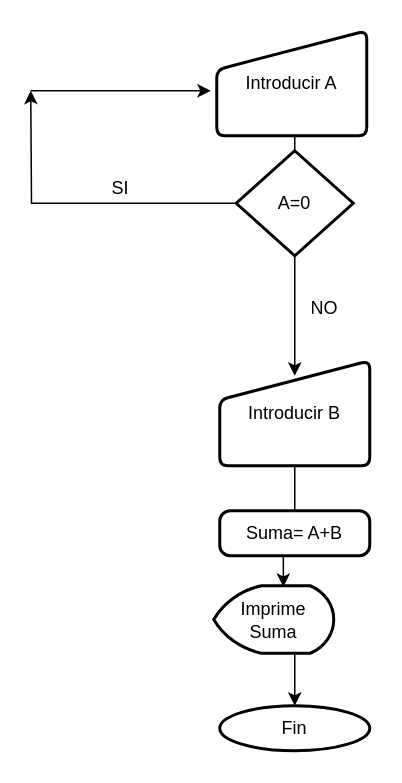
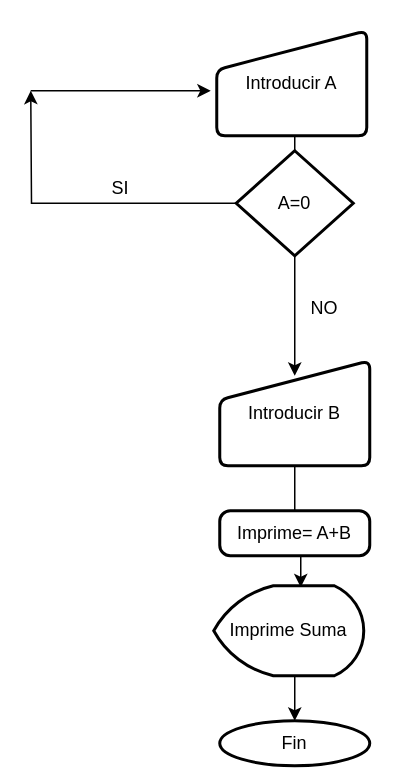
(295, 533) -> (295, 533)
(274, 620) -> (289, 631)
(295, 728) -> (295, 743)
